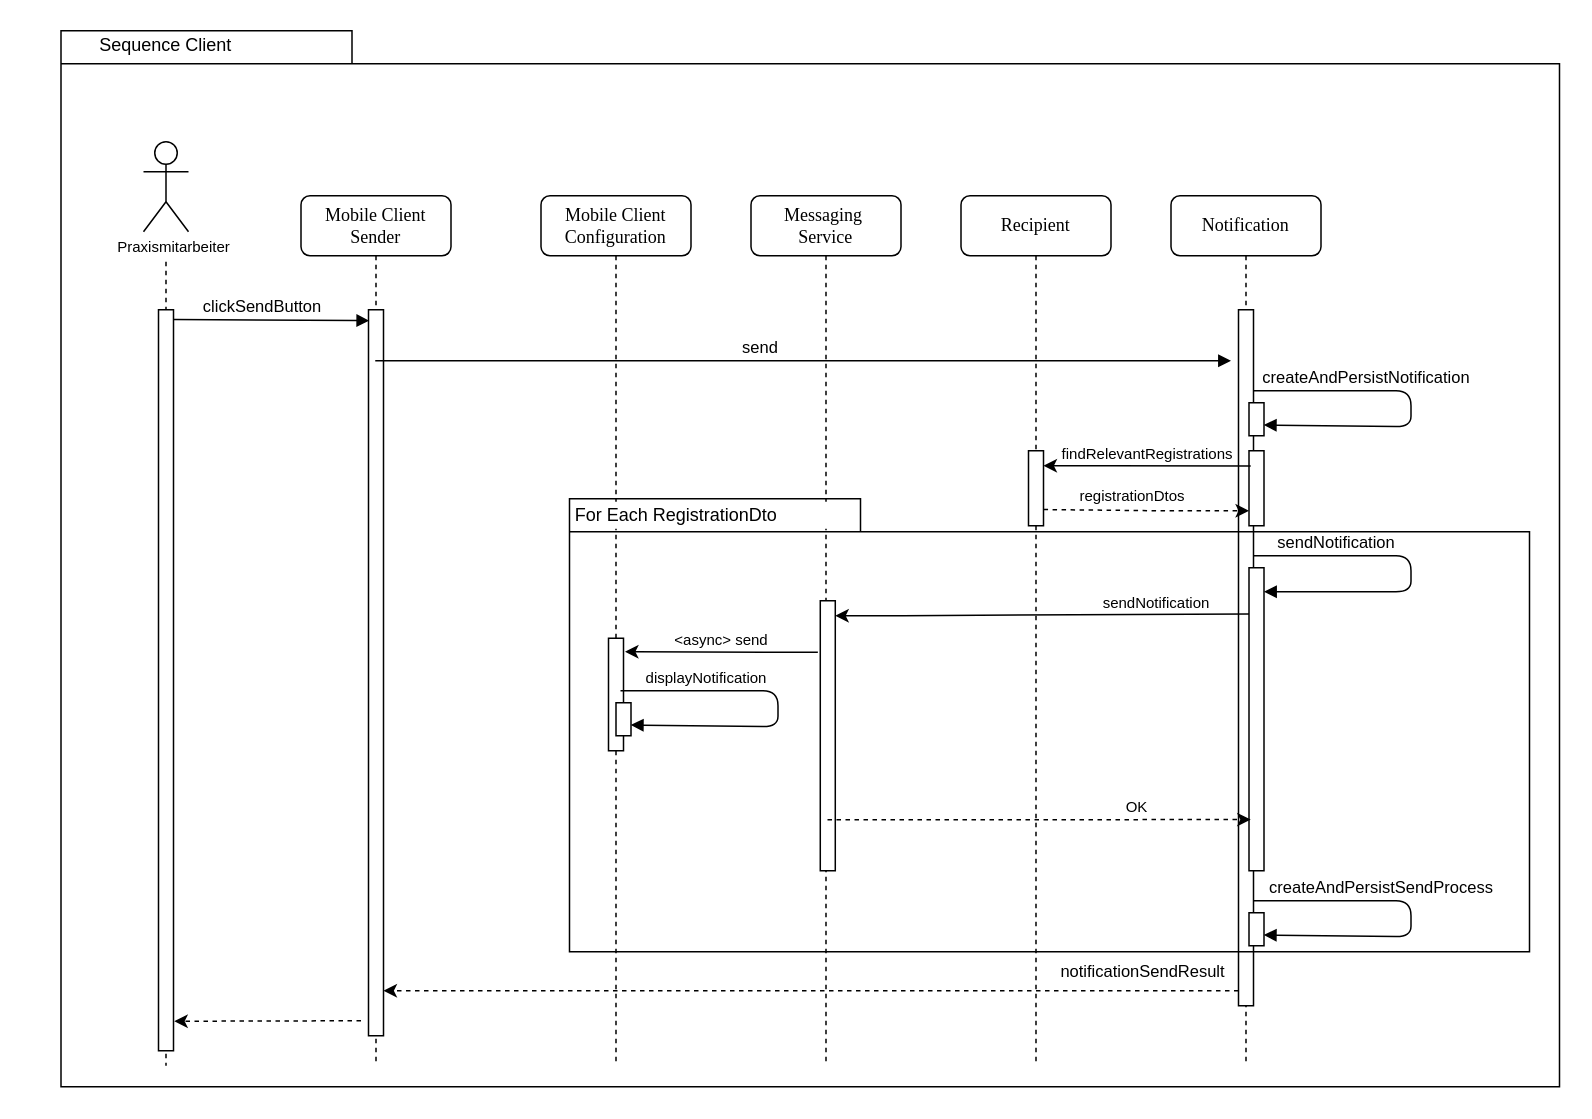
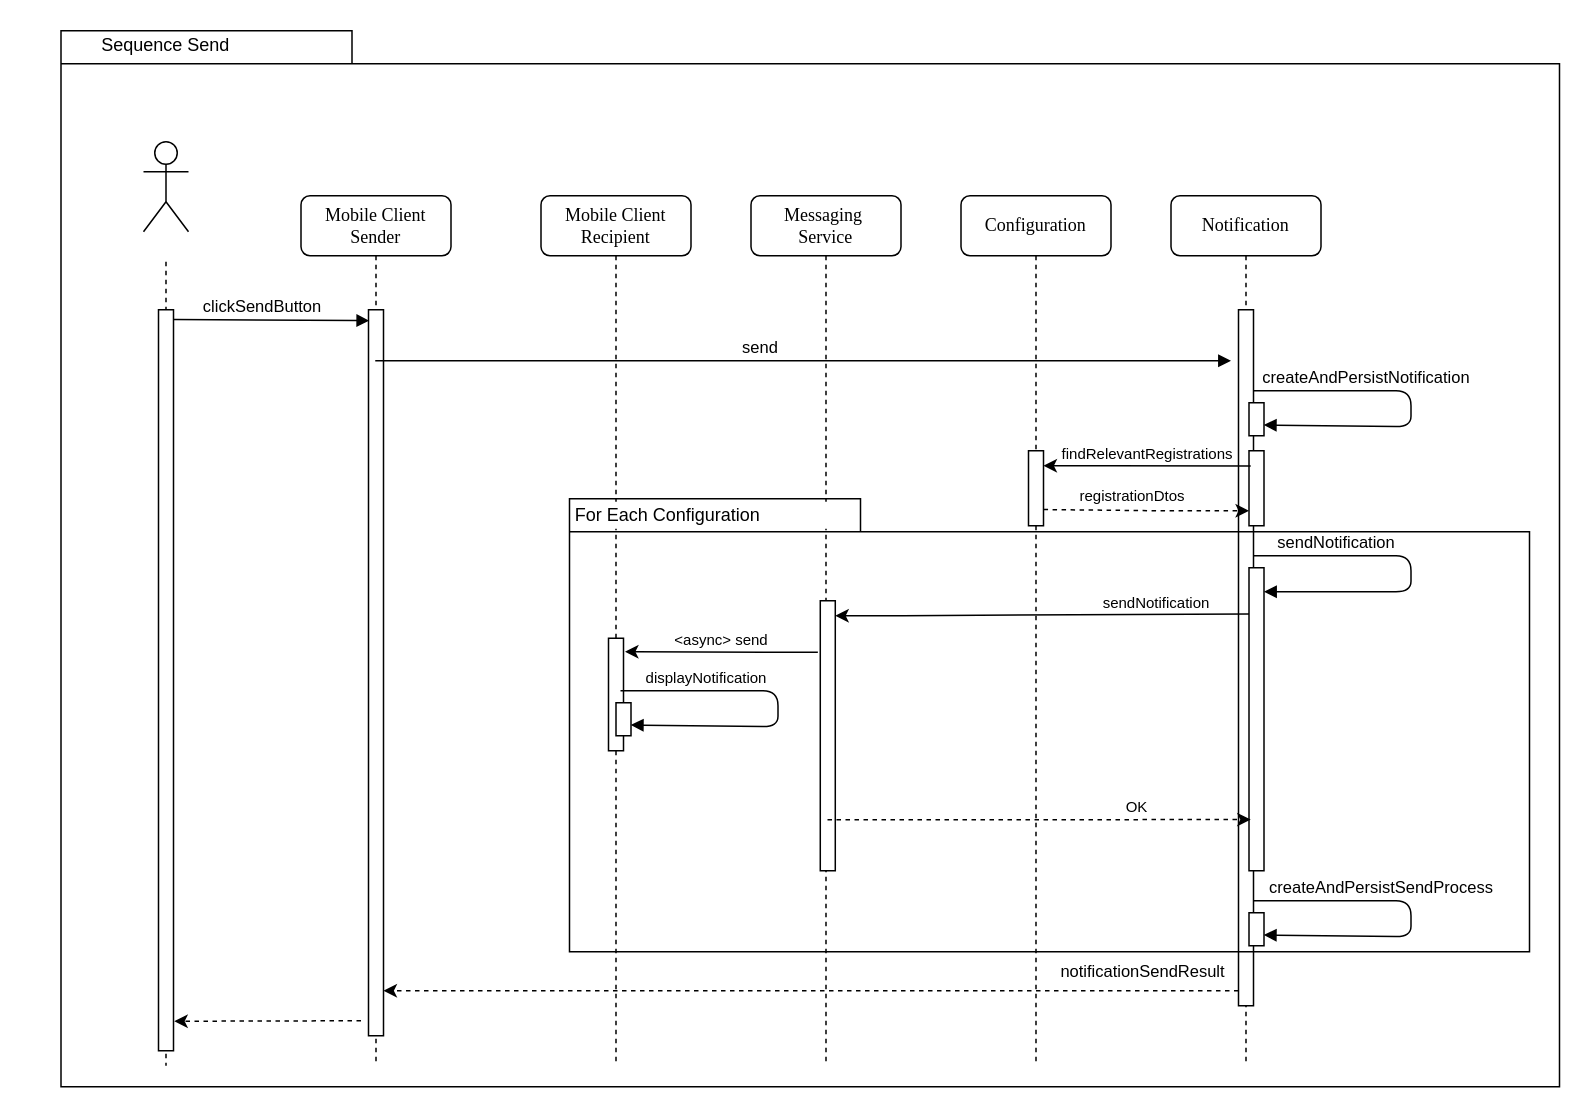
(166, 46) -> (166, 46)
(616, 226) -> (616, 226)
(1036, 226) -> (1036, 226)
(174, 247) -> none
(687, 515) -> (677, 515)
